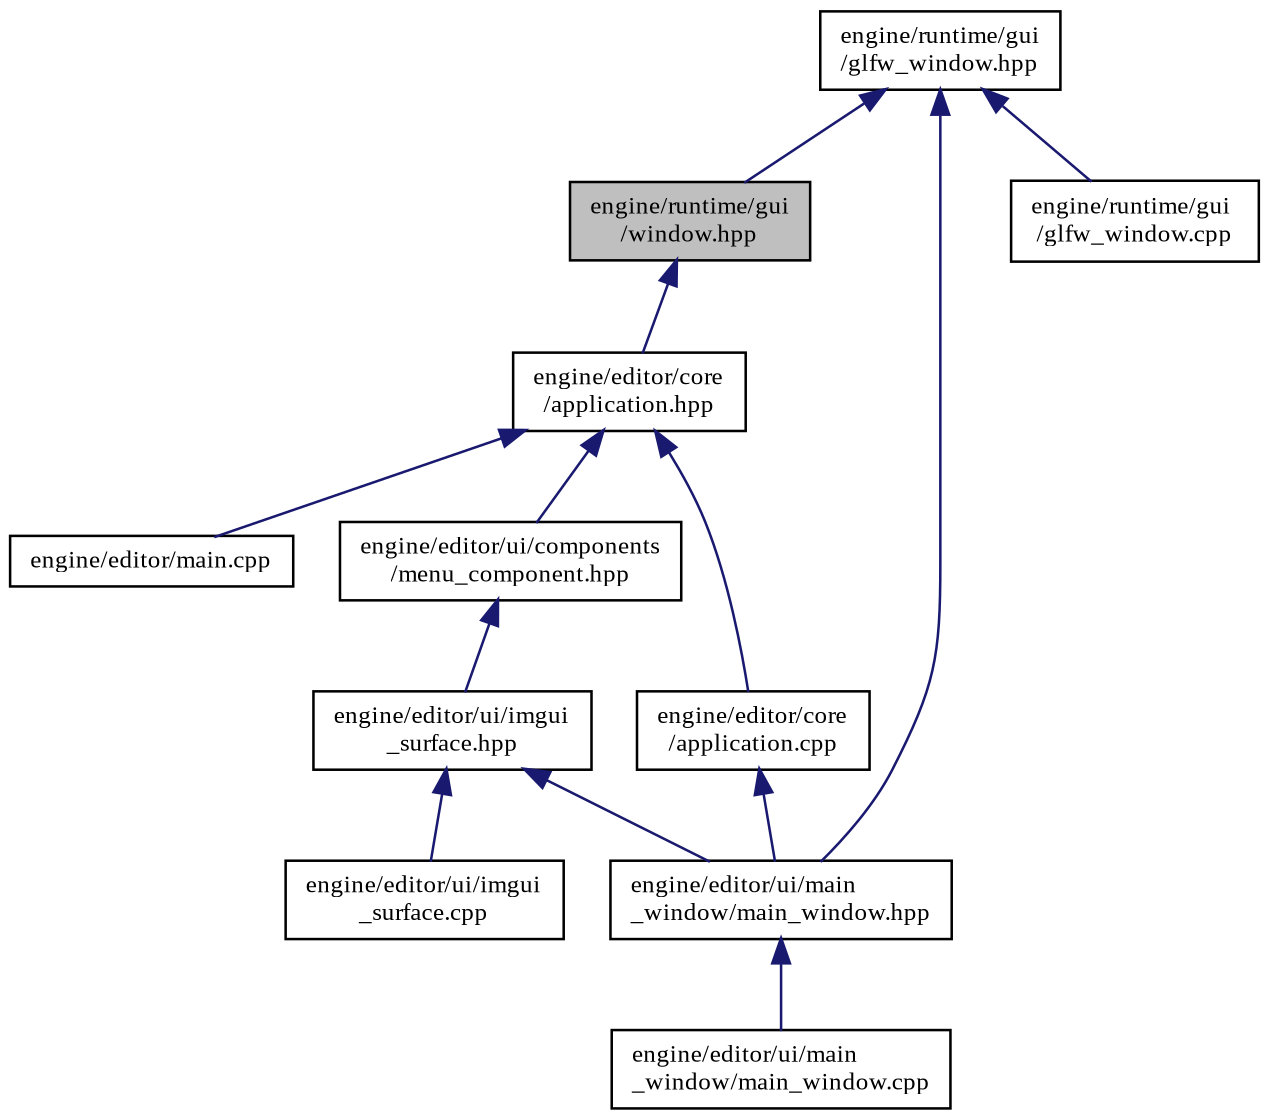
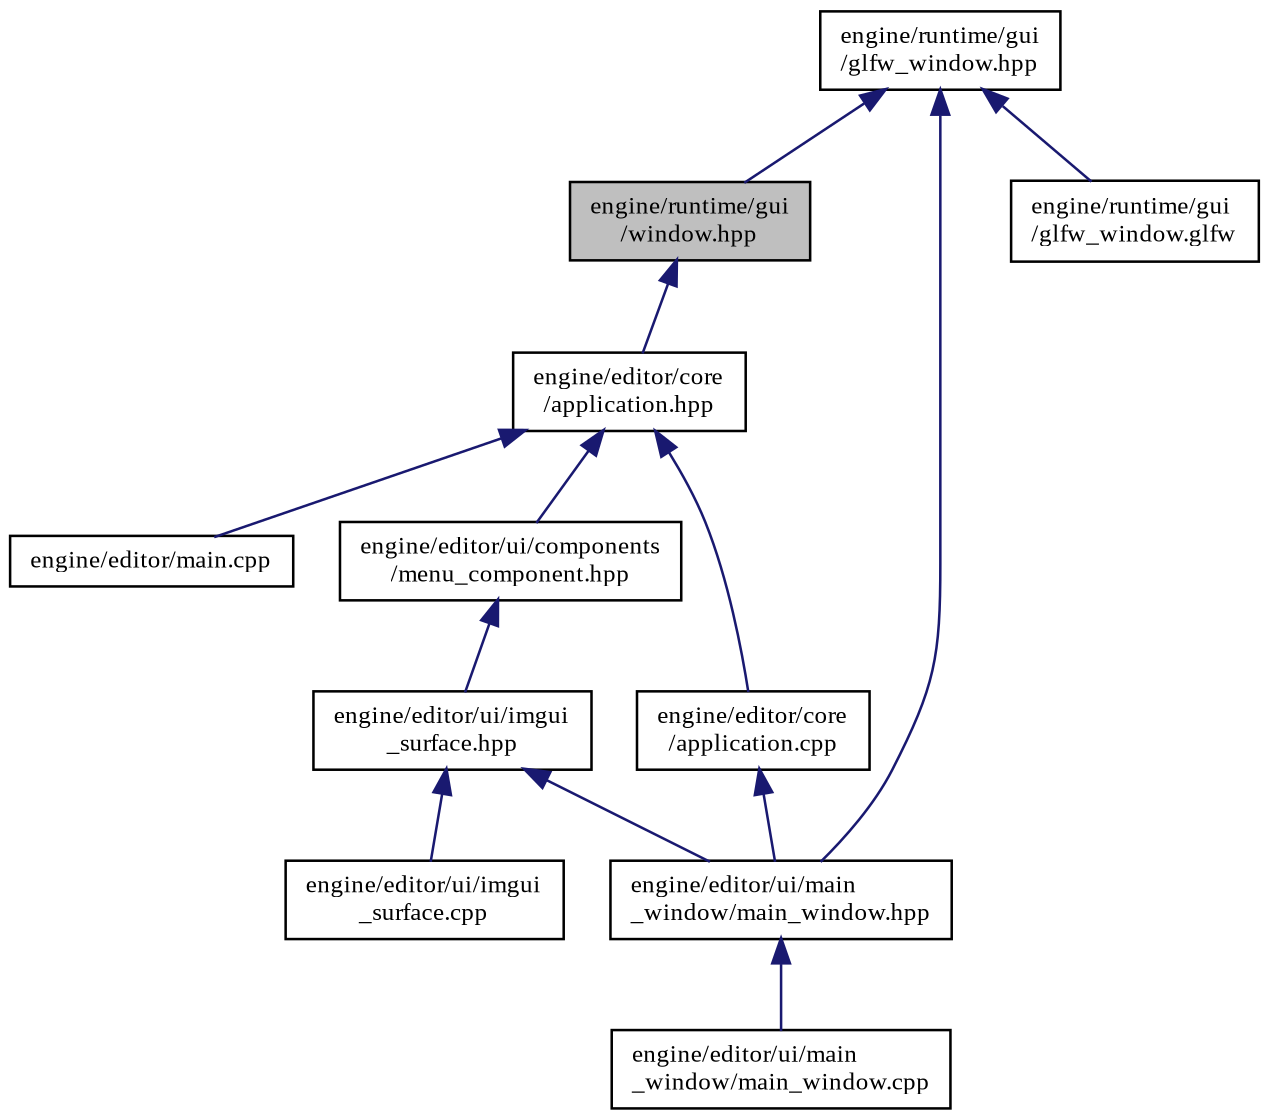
(1135, 221) -> (1135, 221)
